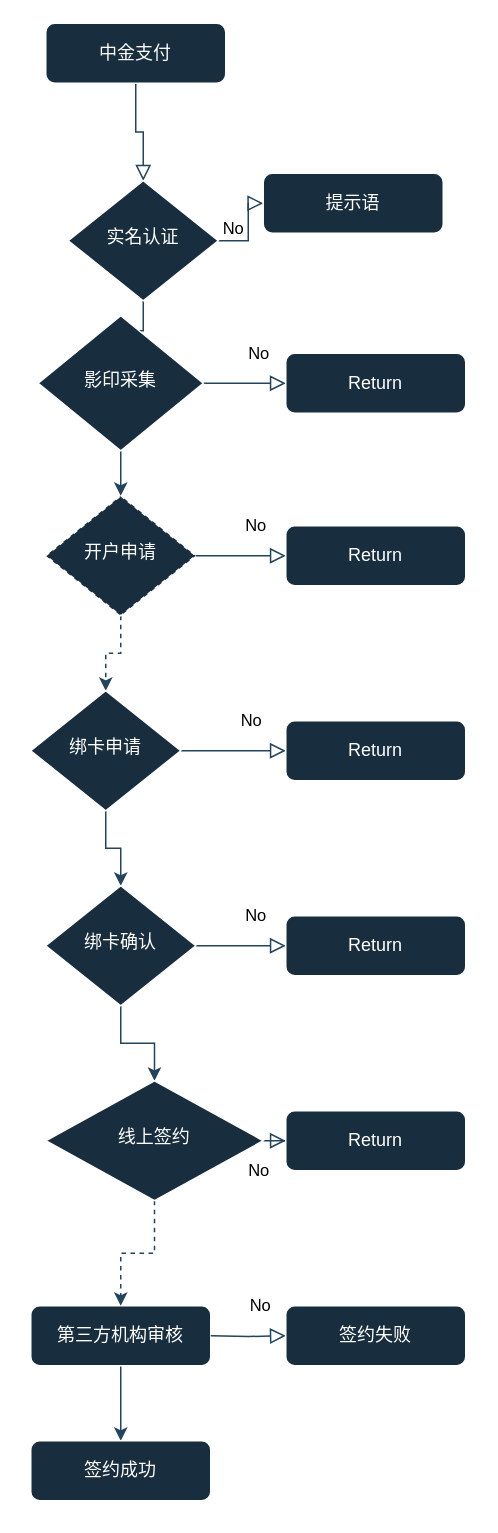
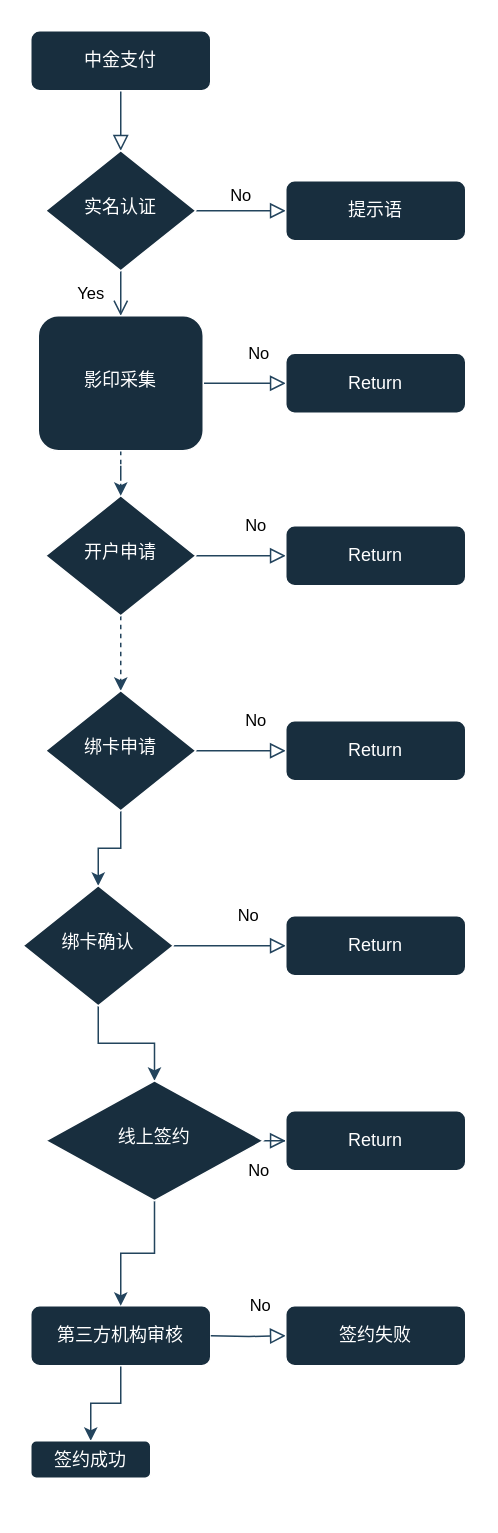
(136, 53) -> (121, 61)
(353, 203) -> (376, 211)
(143, 241) -> (121, 211)
(121, 383) -> (121, 383)
(121, 459) -> (121, 459)
(121, 556) -> (121, 556)
(106, 751) -> (121, 751)
(121, 946) -> (98, 946)
(143, 1253) -> (143, 1253)
(121, 1471) -> (91, 1460)
